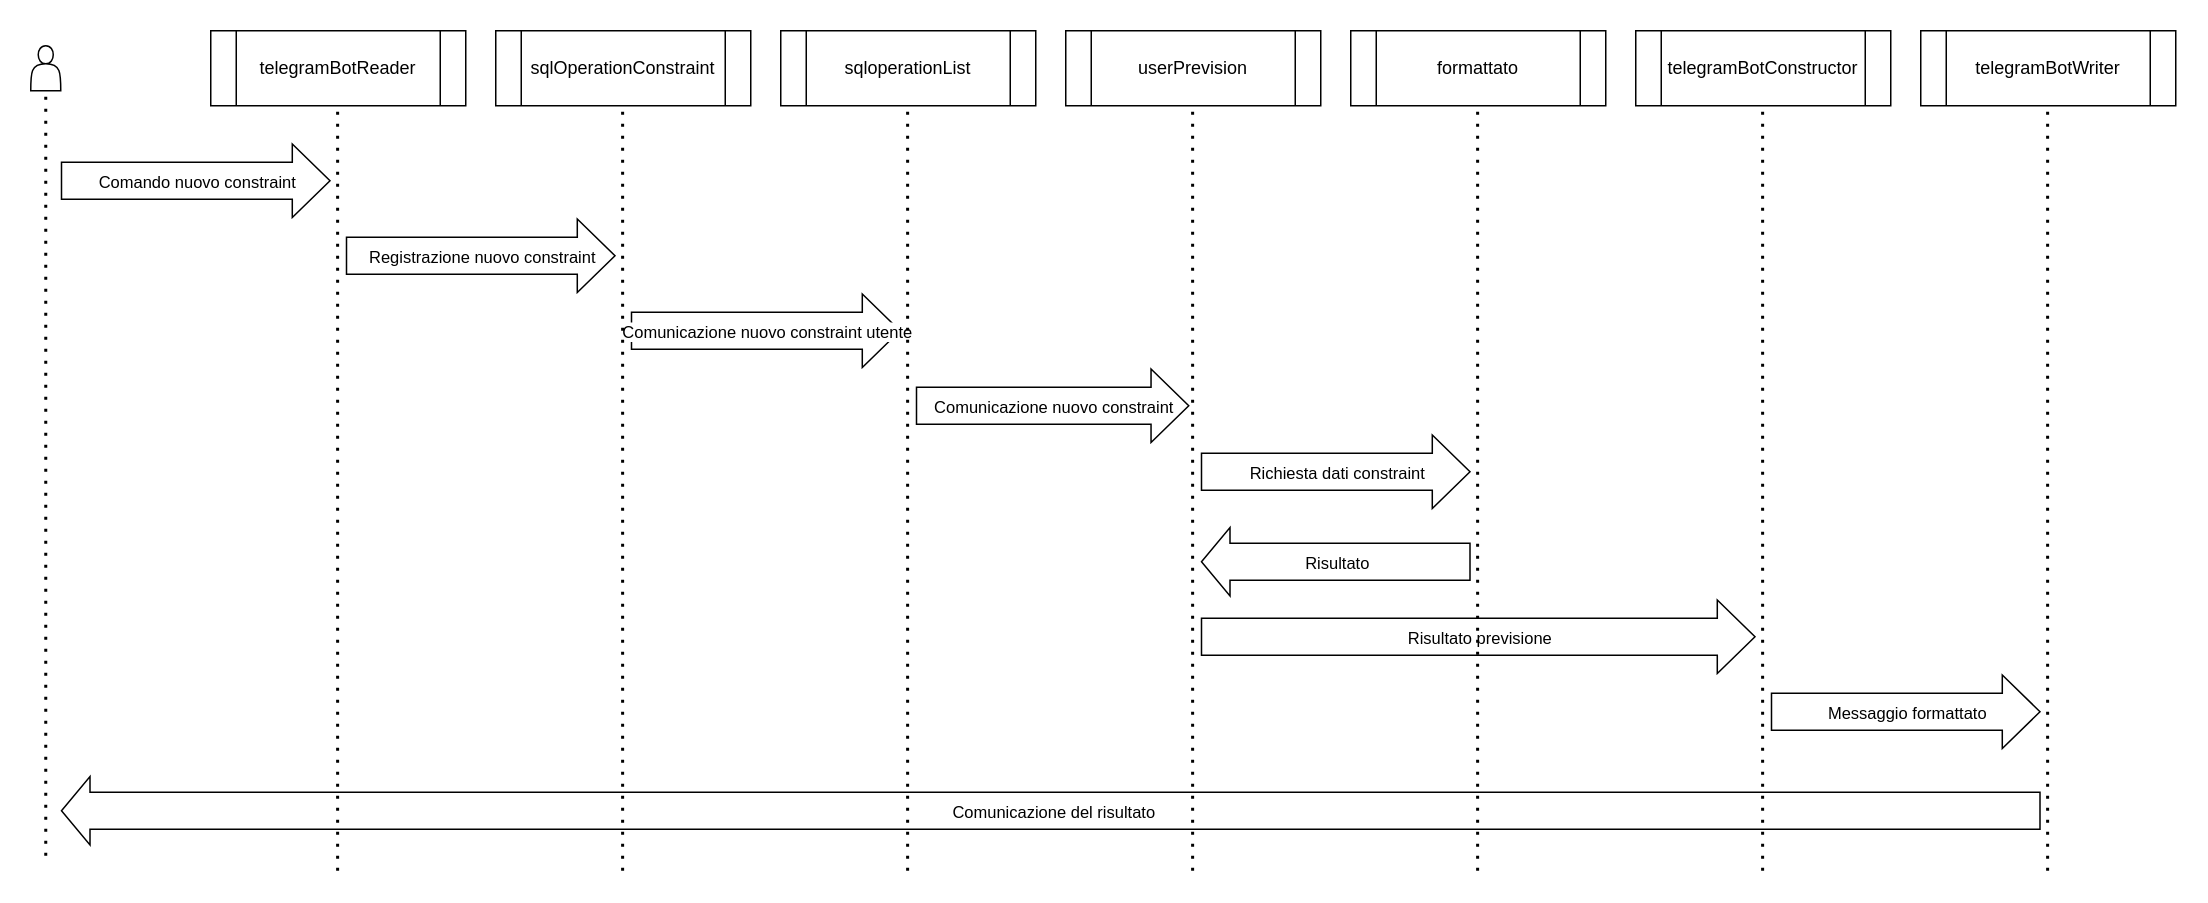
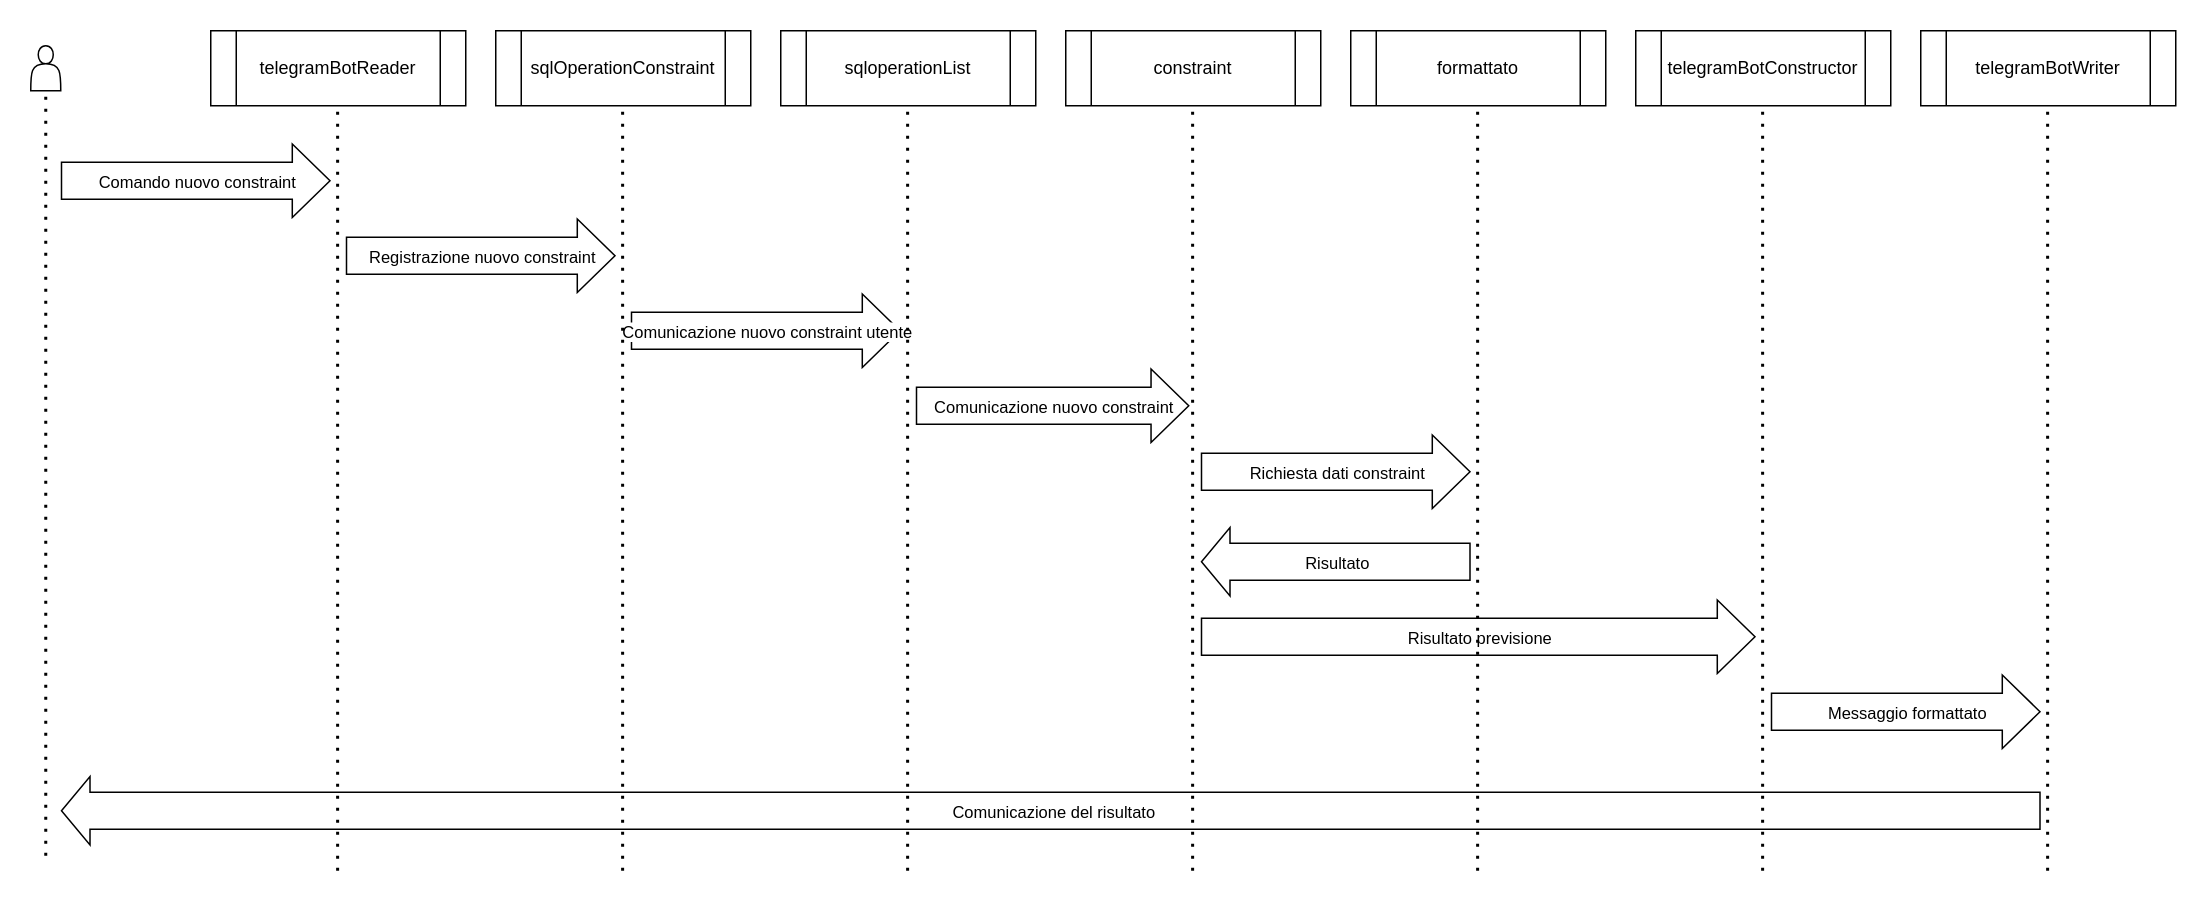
(1193, 68) -> (1193, 68)
